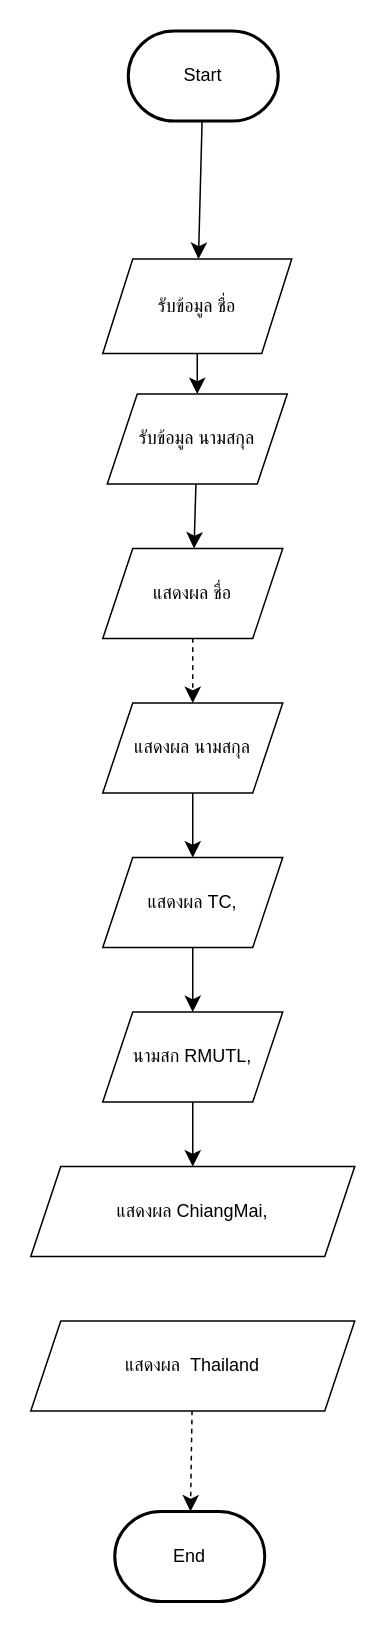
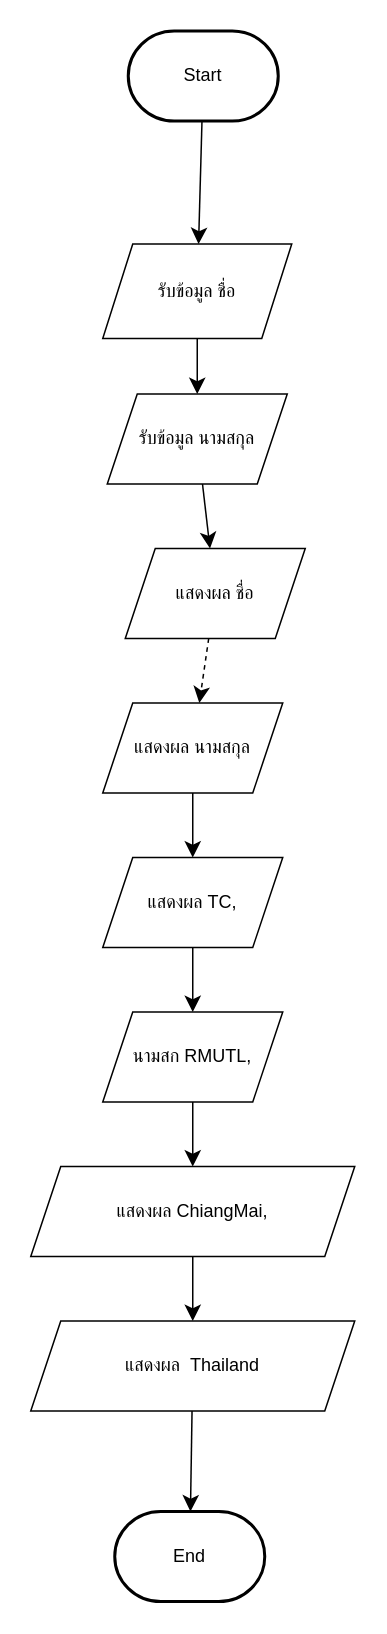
(197, 306) -> (197, 291)
(193, 593) -> (215, 593)
none -> (193, 1283)
(191, 1457) -> (191, 1457)
